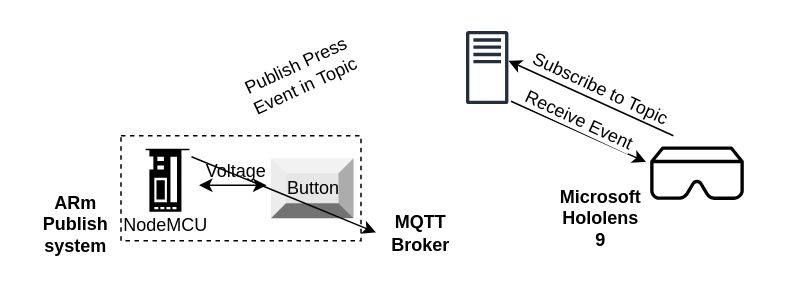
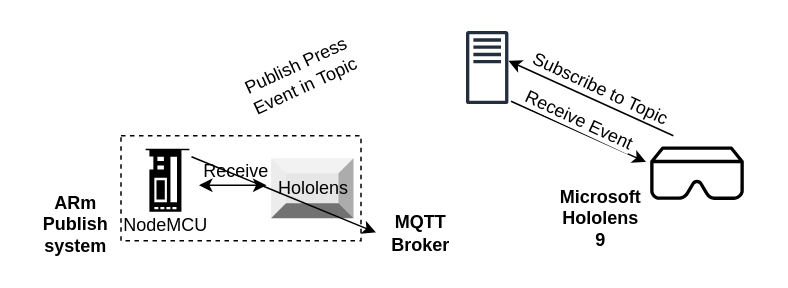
(236, 172) -> (236, 172)
(314, 188) -> (314, 188)
